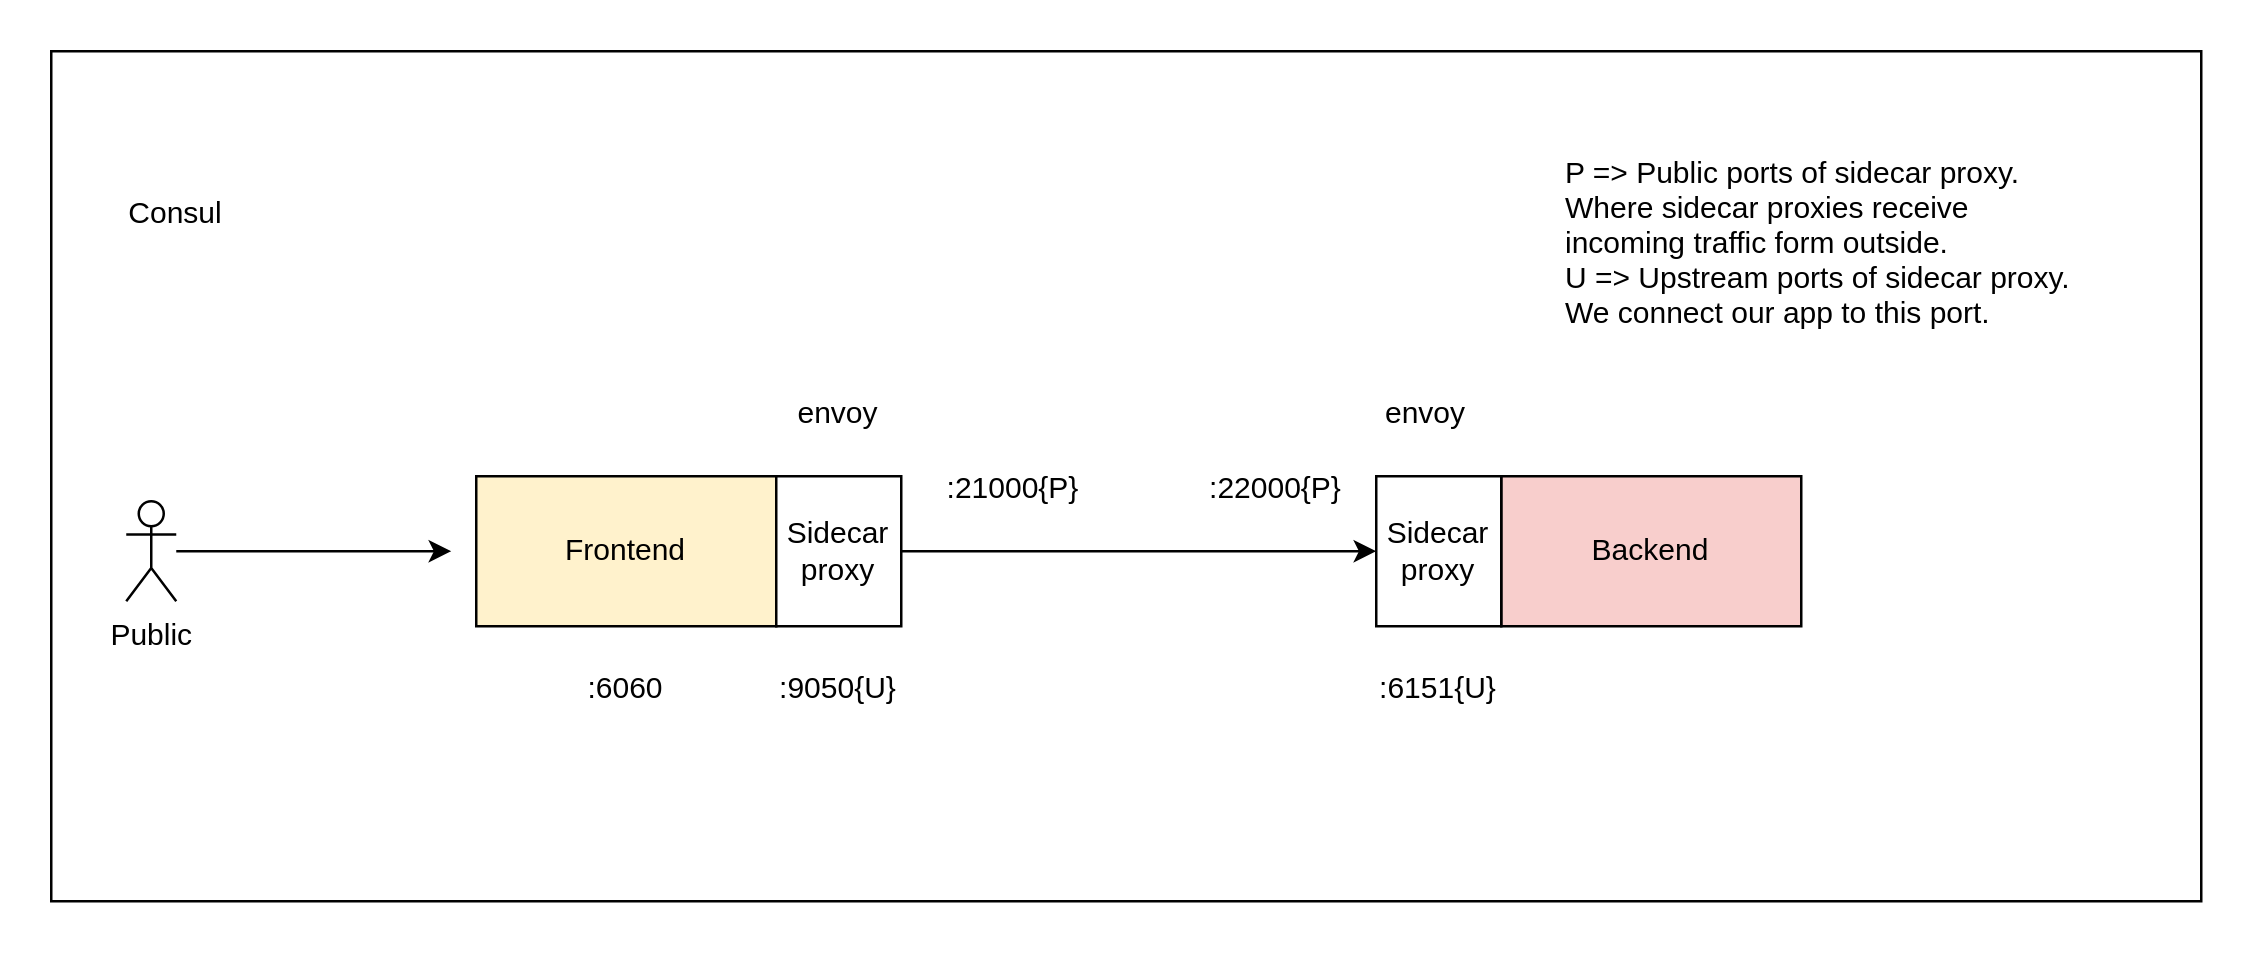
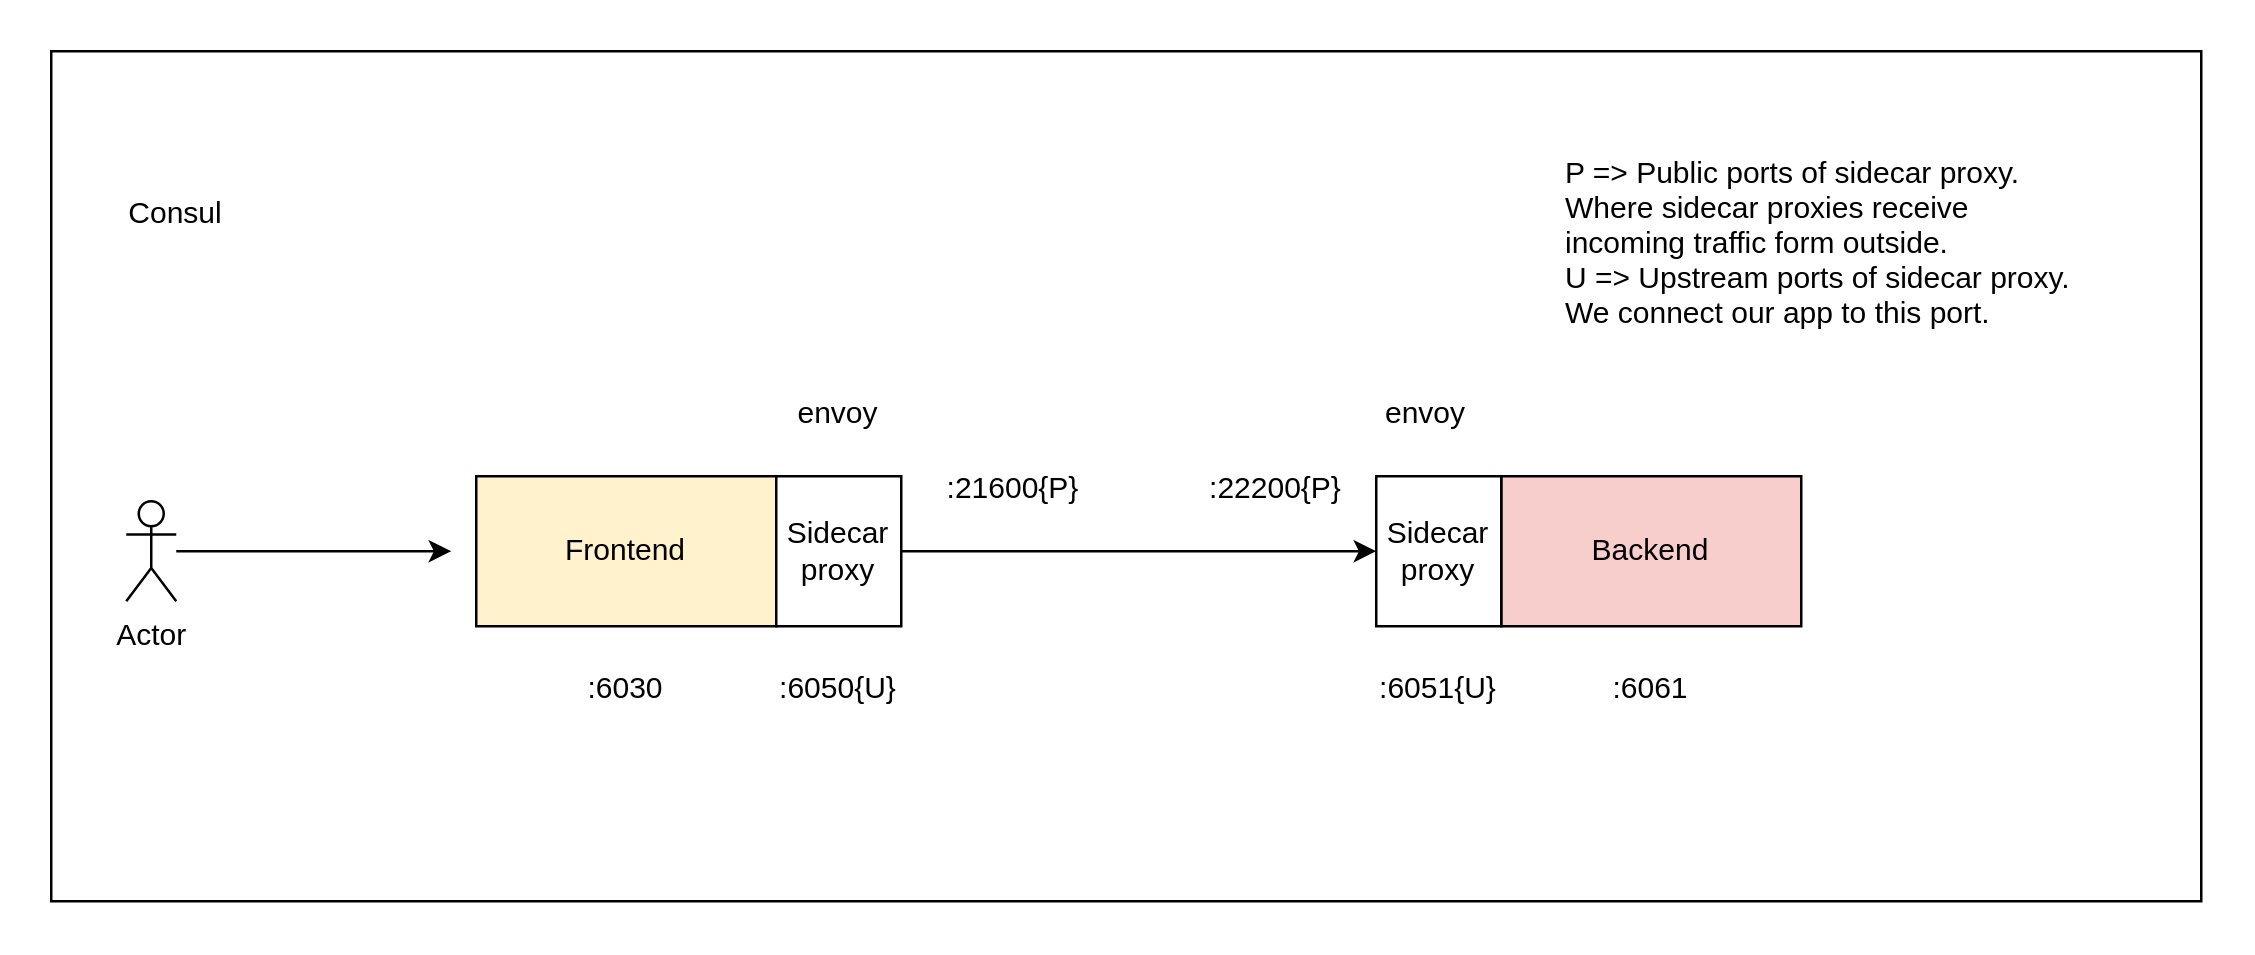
(1014, 489) -> (1014, 489)
(1276, 489) -> (1276, 489)
(153, 637) -> (153, 637)
(626, 689) -> (626, 689)
(839, 689) -> (839, 689)
(1439, 689) -> (1439, 689)
none -> (1651, 689)
